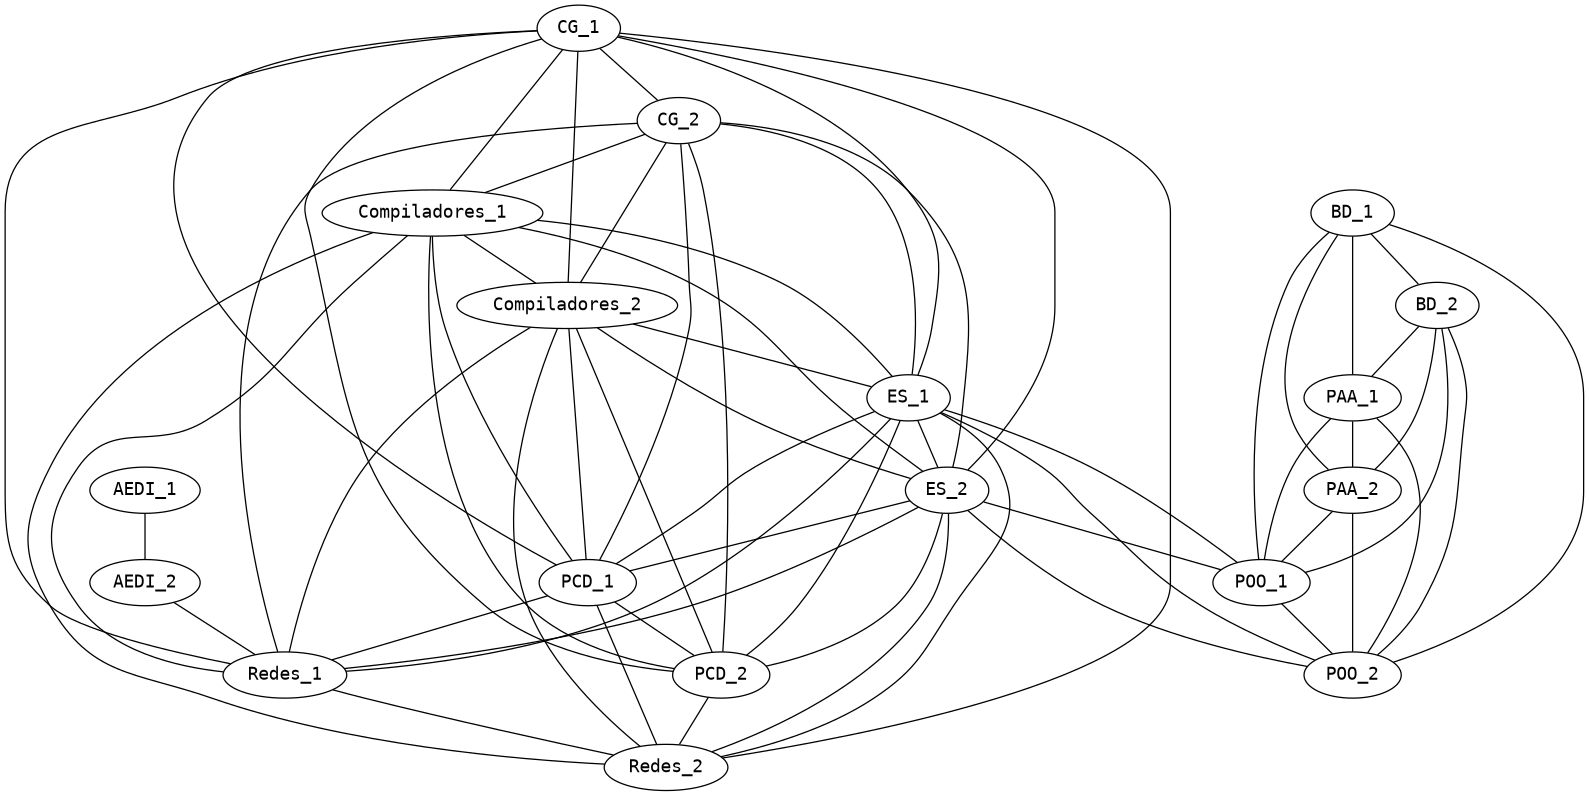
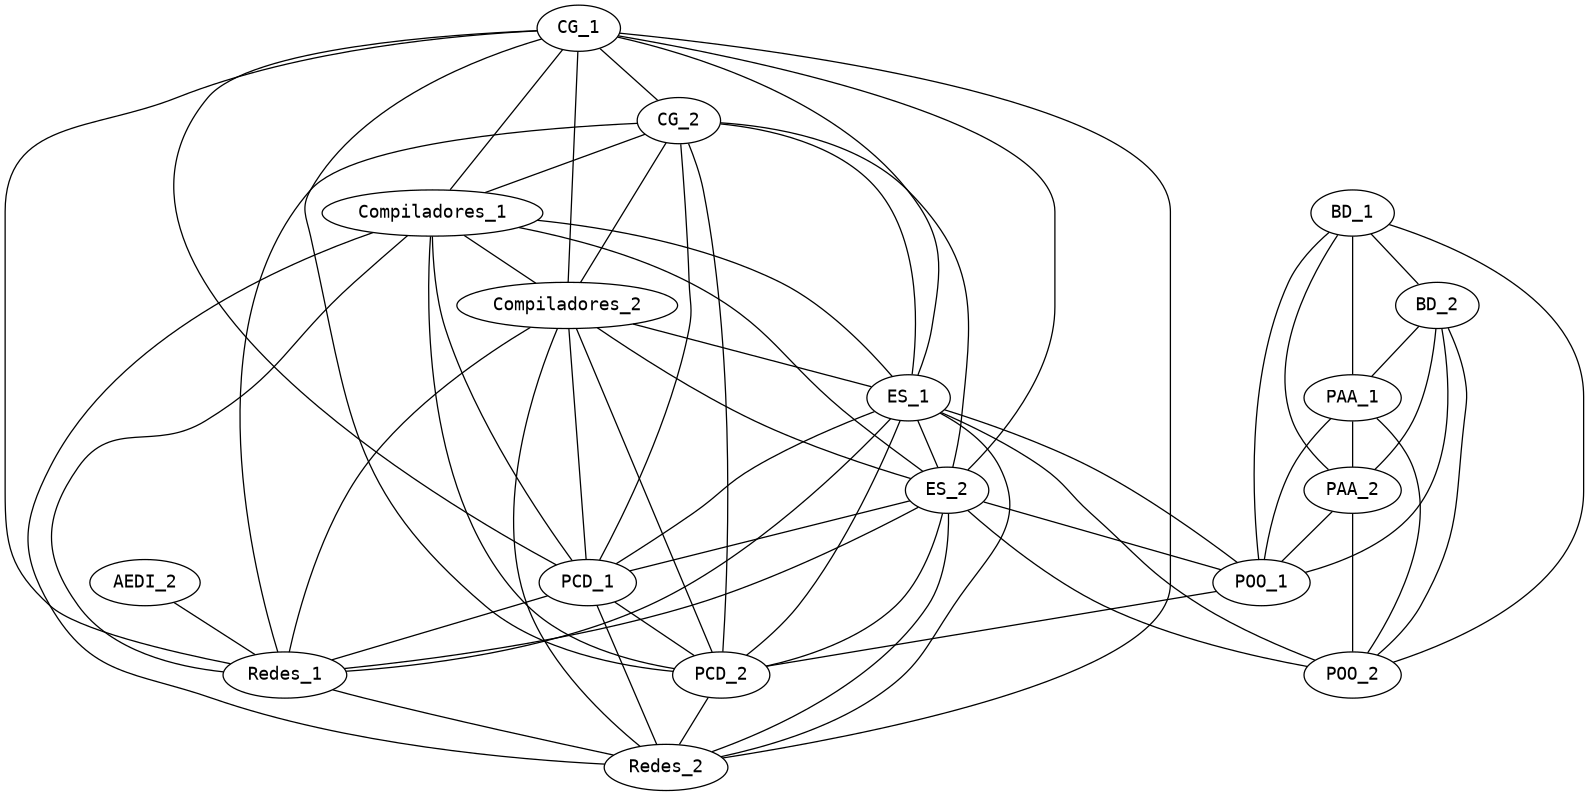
(145, 490) -> none
(1307, 629) -> (991, 629)
